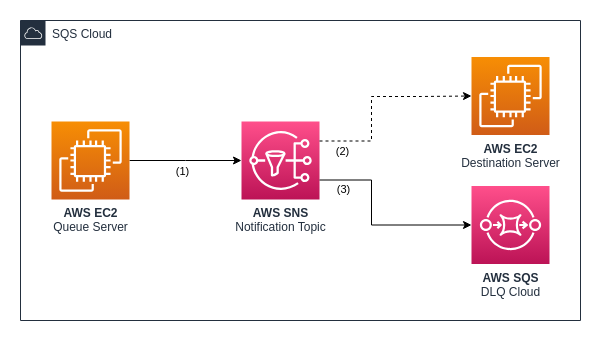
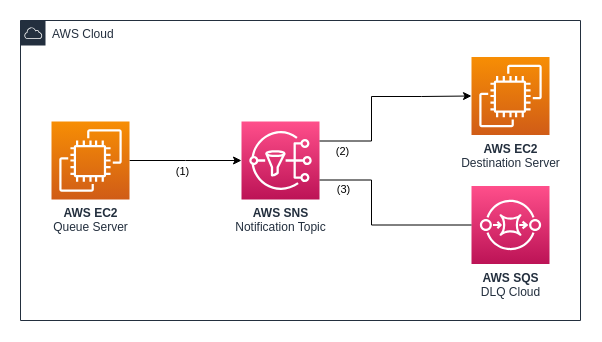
(80, 35) -> (80, 35)
(372, 99) -> (372, 99)
(463, 225) -> (465, 225)
